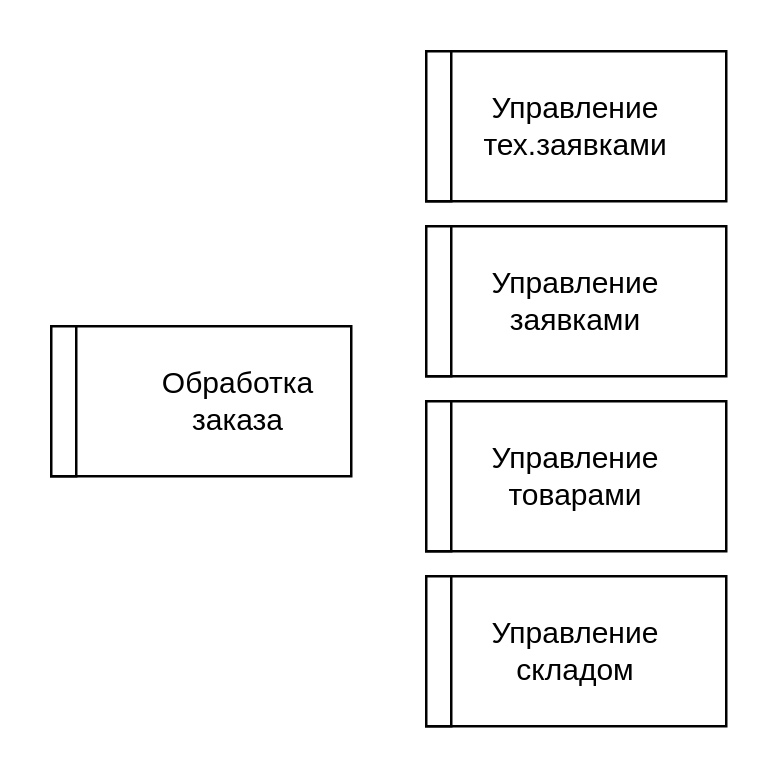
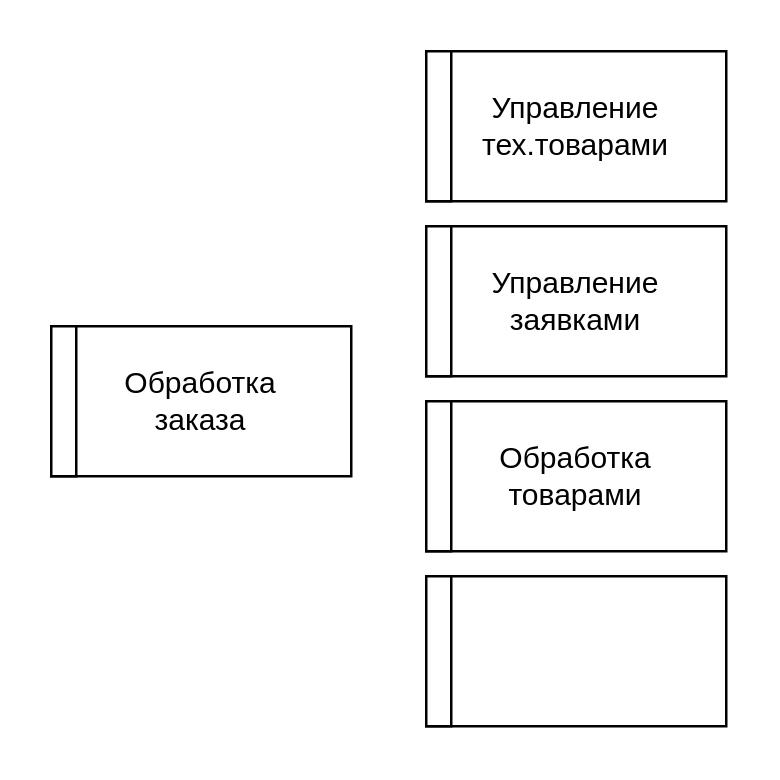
(576, 126) -> (576, 126)
(239, 401) -> (201, 401)
(576, 476) -> (576, 476)
(576, 651) -> none
